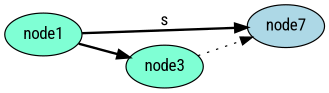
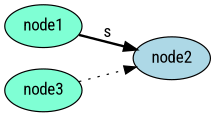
(286, 26) -> (172, 58)
(98, 49) -> none
